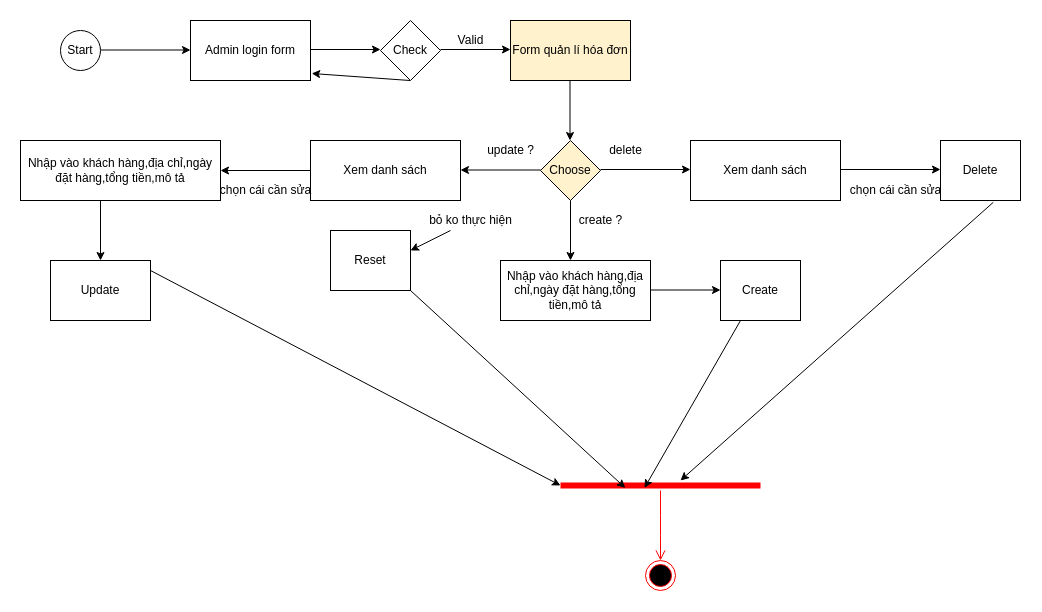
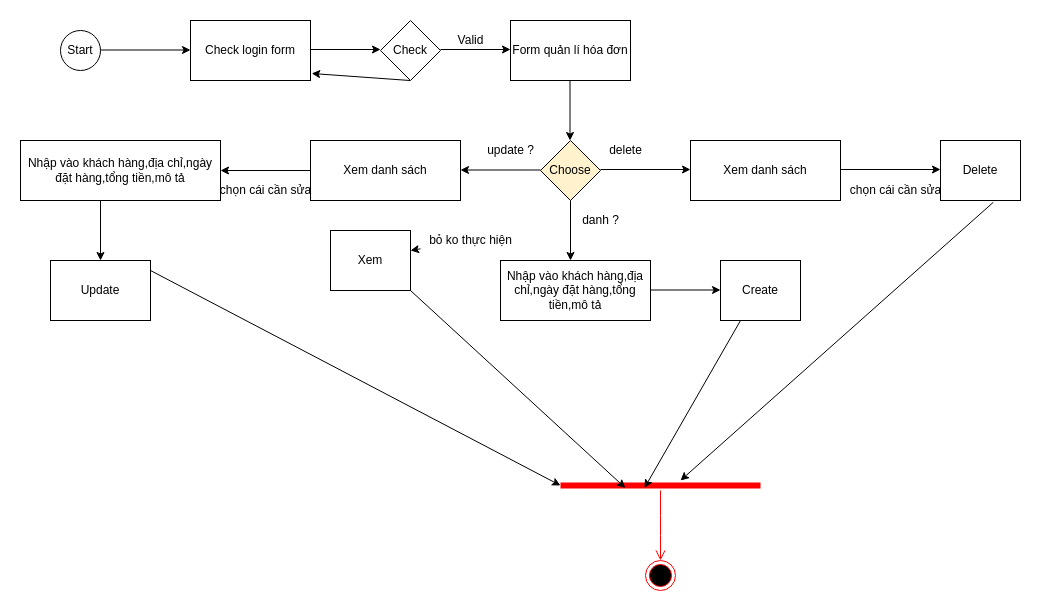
(251, 51) -> (251, 51)
(571, 51) -> (571, 51)
(471, 221) -> (471, 241)
(601, 221) -> (601, 221)
(371, 261) -> (371, 261)
